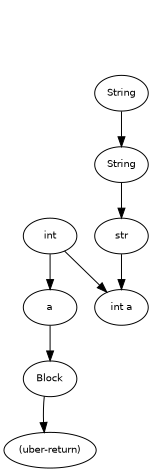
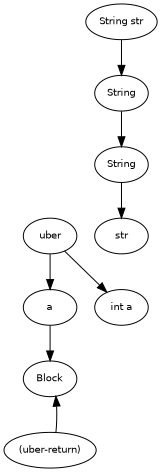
none -> (121, 22)
(50, 236) -> (50, 236)
(121, 267) -> none
(43, 409) -> (57, 419)
